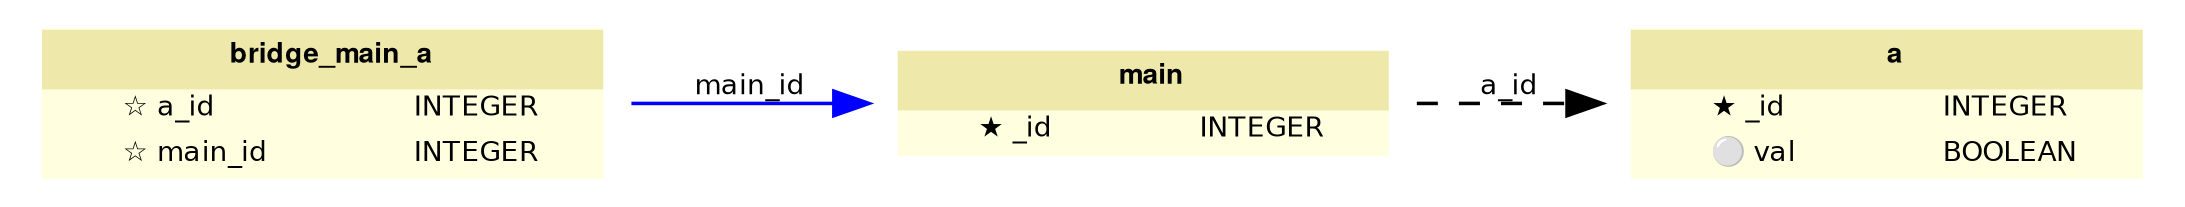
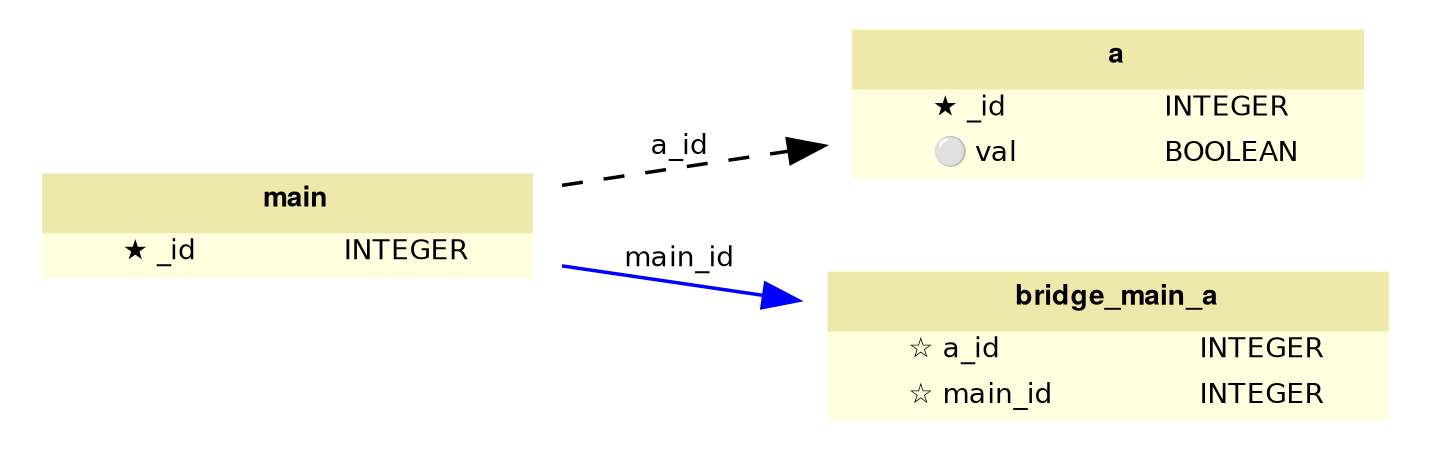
(733, 103) -> (663, 281)
